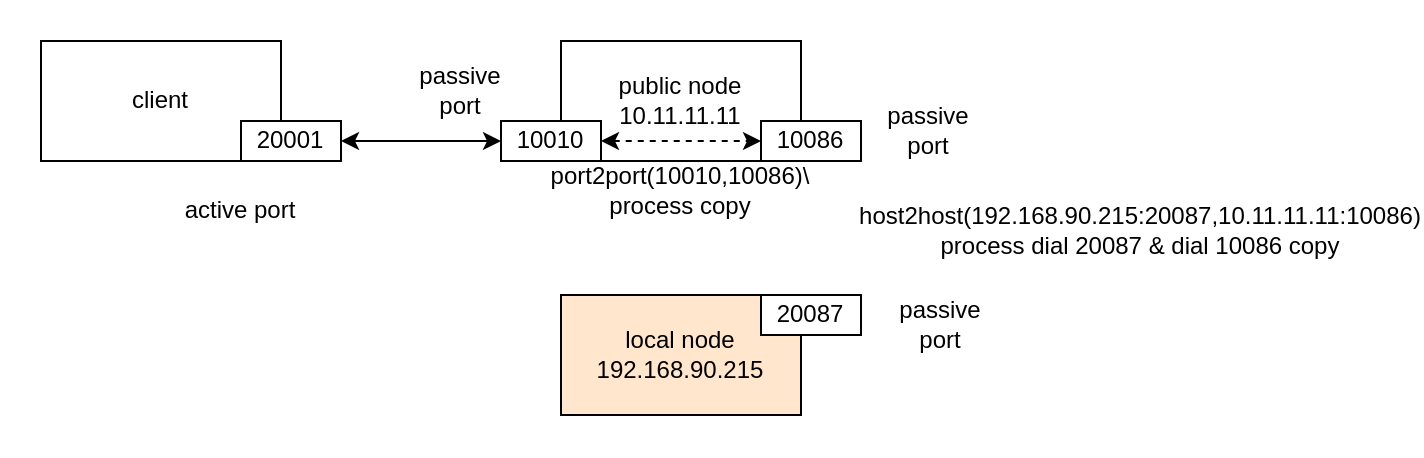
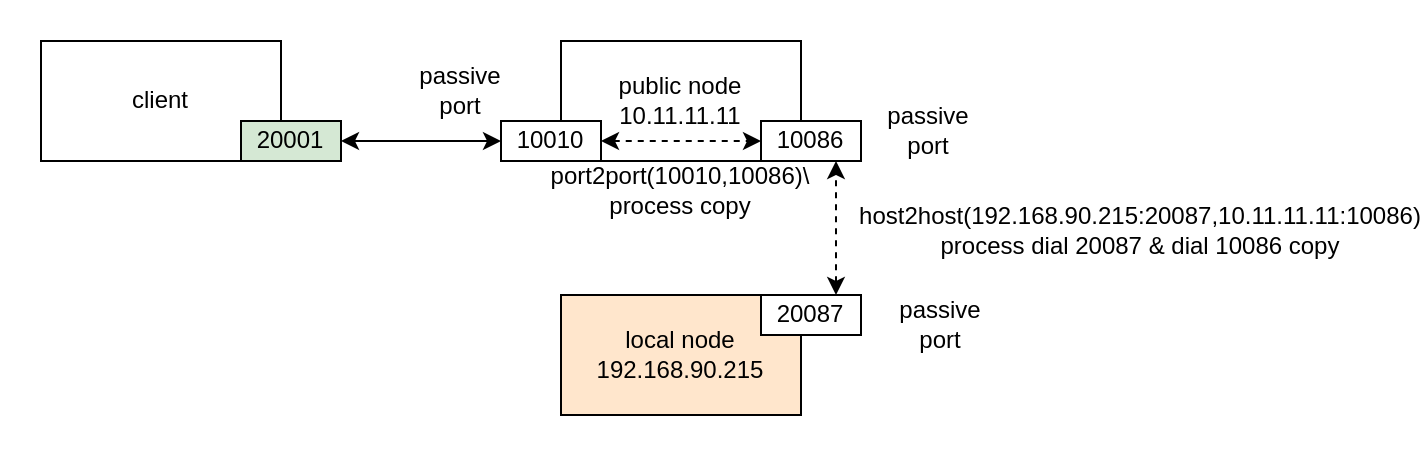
(291, 141) -> (291, 141)
(241, 211) -> none
none -> (836, 228)
